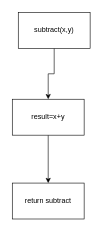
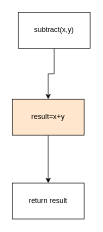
(48, 117) -> (48, 117)
(48, 201) -> (48, 201)
